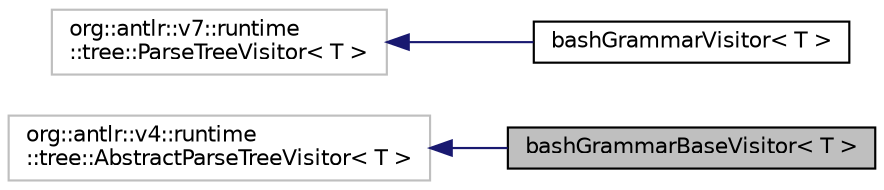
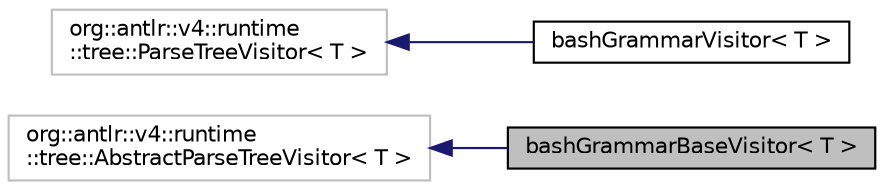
(219, 42) -> (219, 42)
